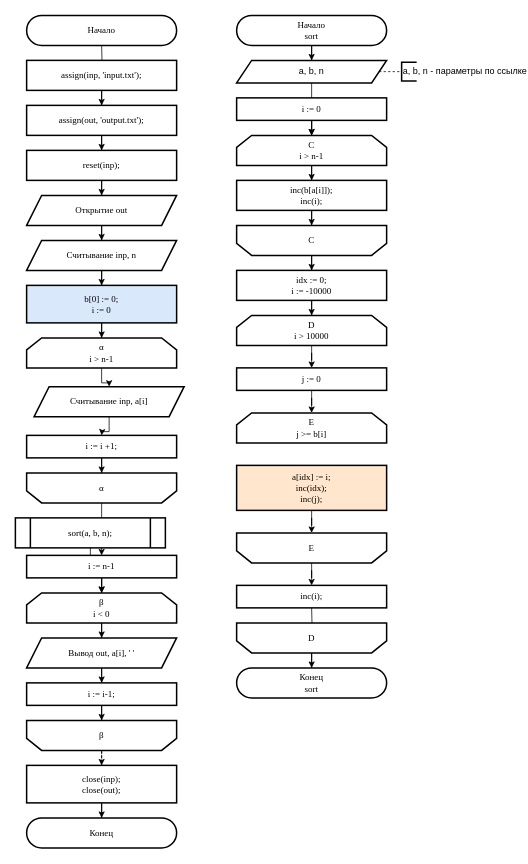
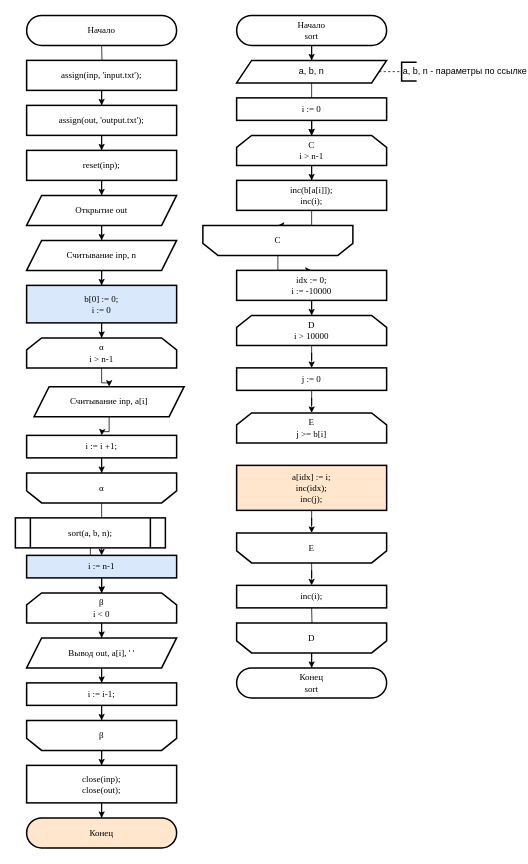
(312, 240) -> (278, 240)
(102, 567) -> (102, 567)
(102, 752) -> (102, 752)
(102, 833) -> (102, 833)
